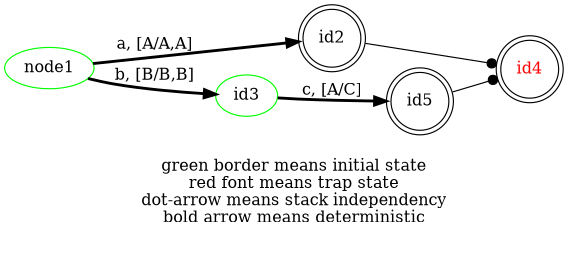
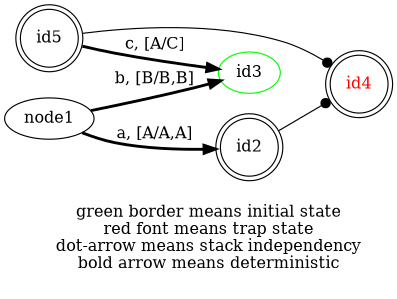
(49, 68) -> (49, 119)
(326, 100) -> (144, 58)
